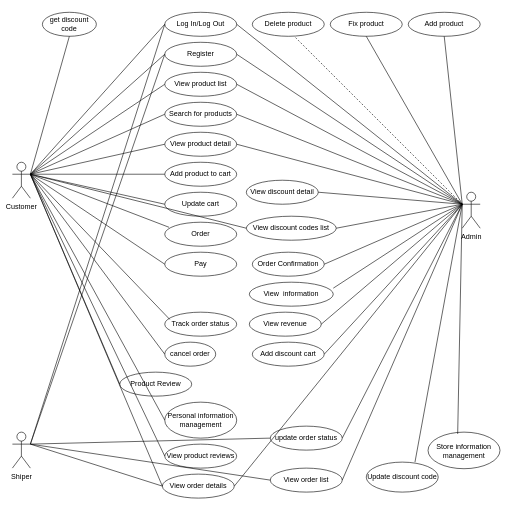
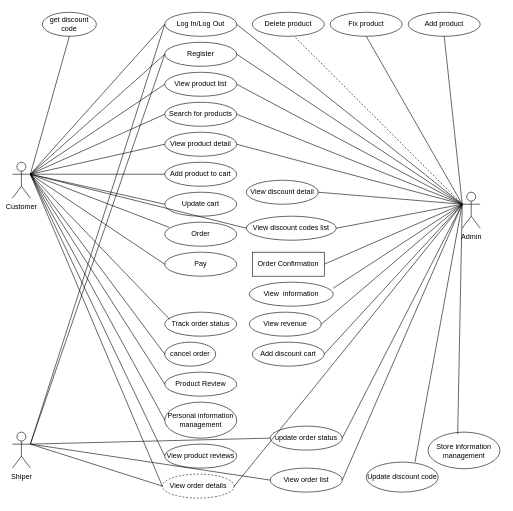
(288, 264) -> (288, 264)
(156, 384) -> (201, 384)
(198, 486) -> (198, 486)
